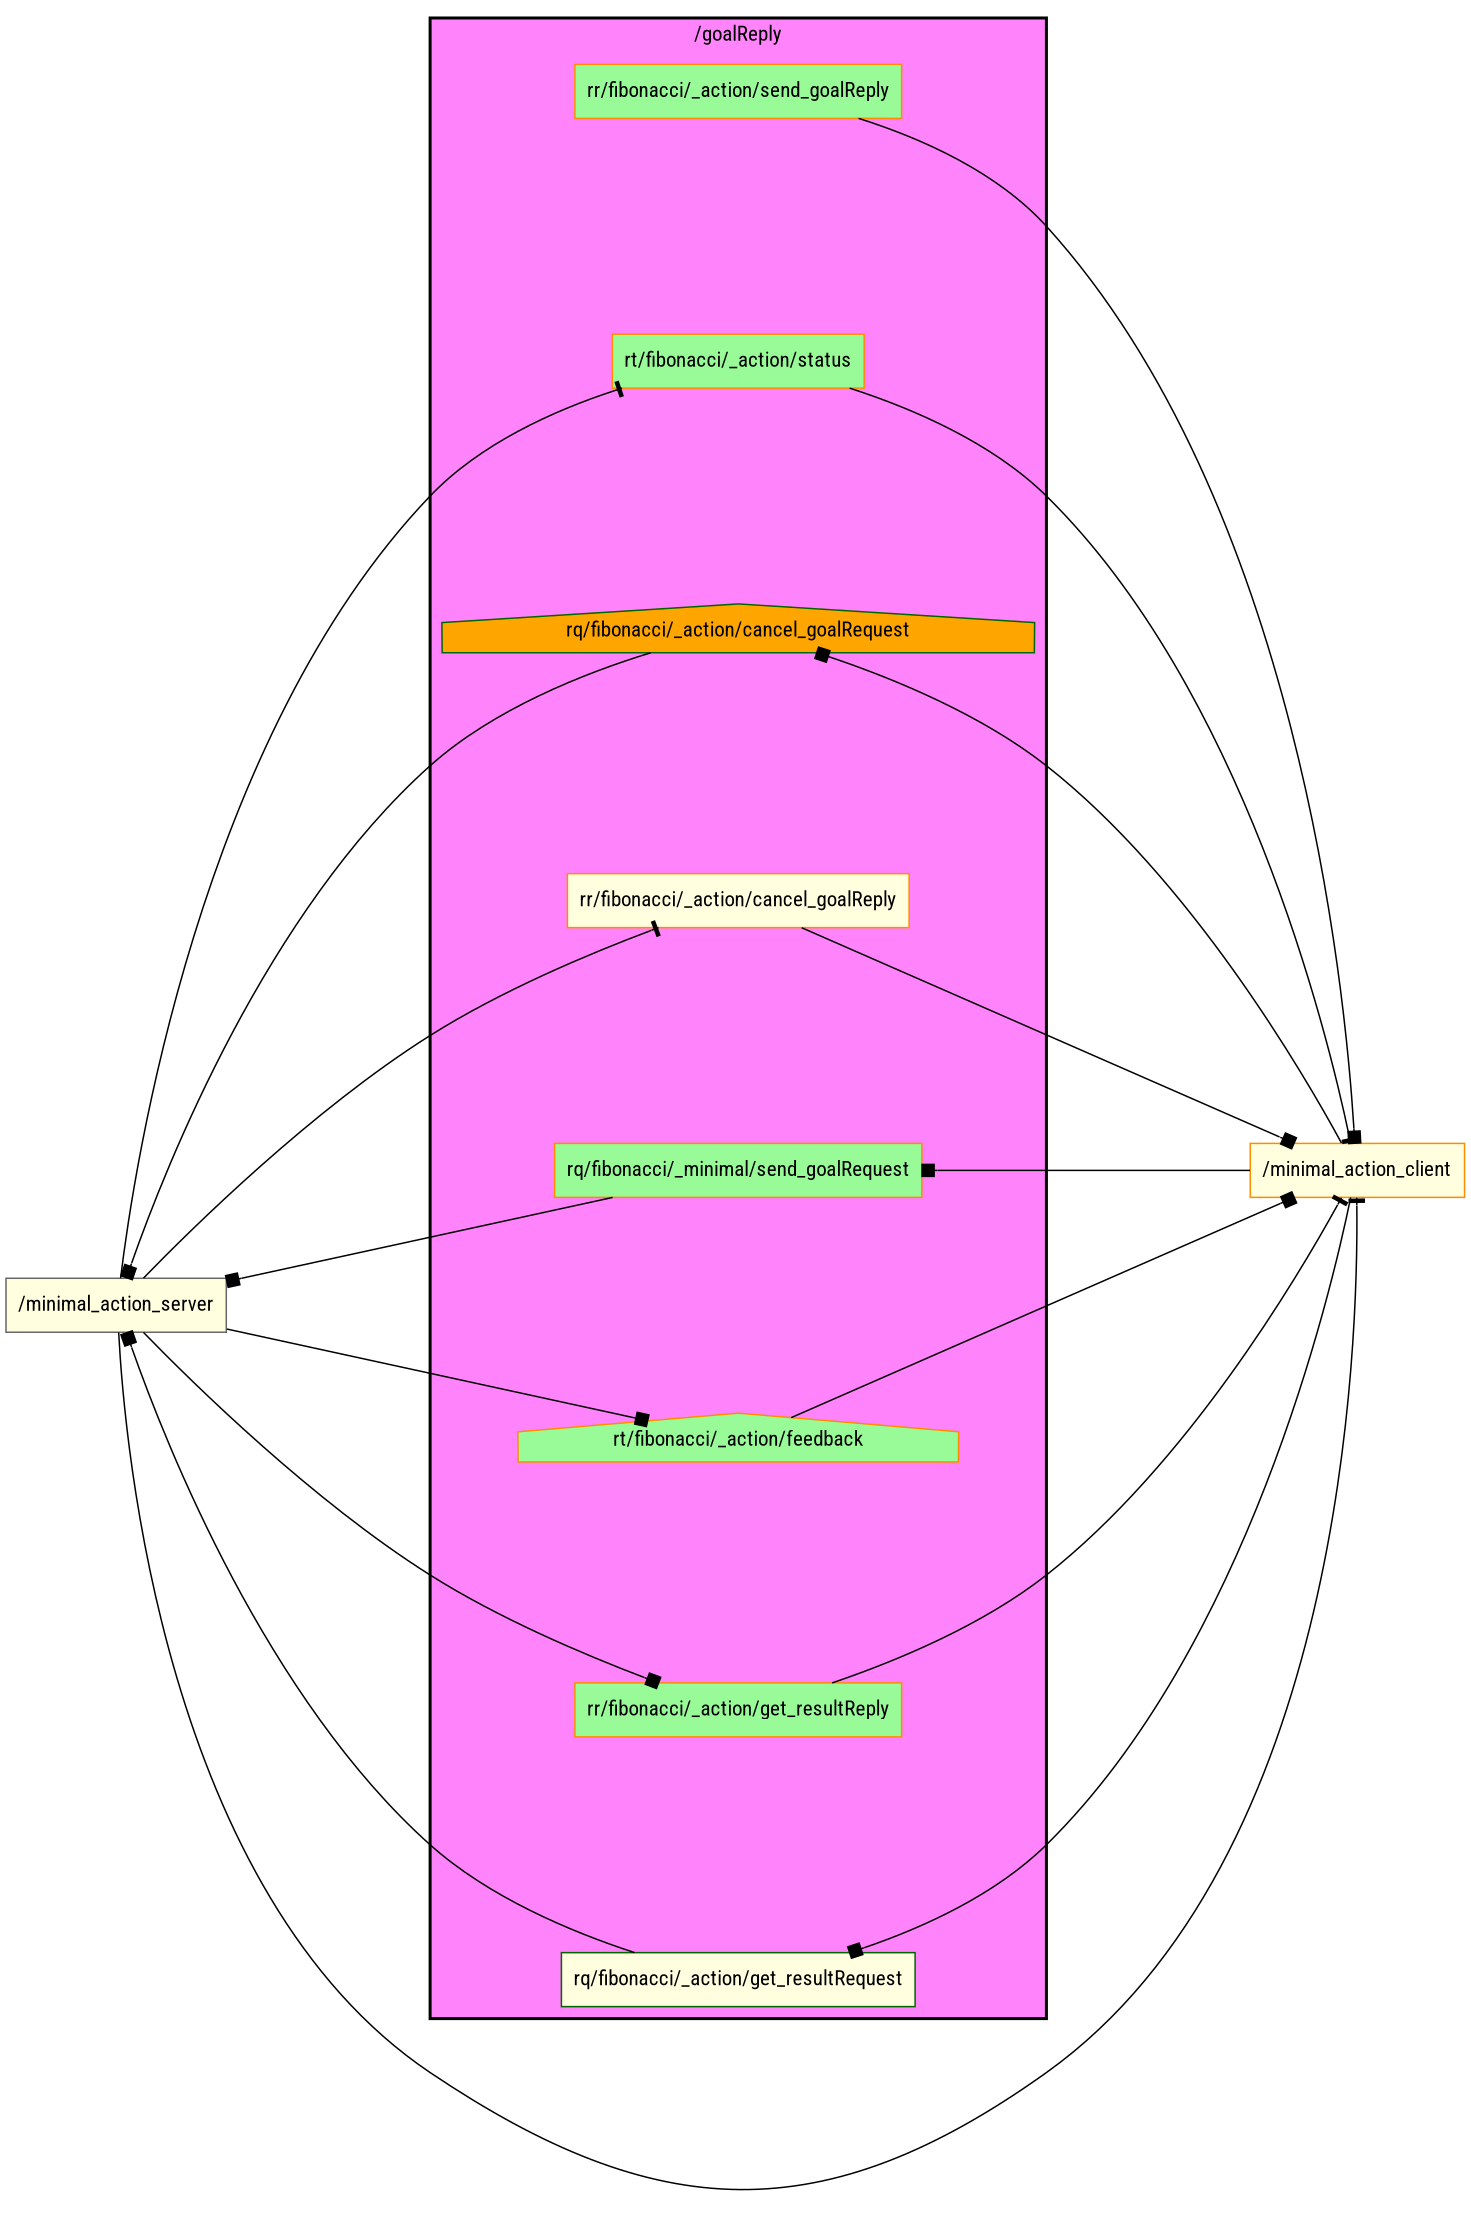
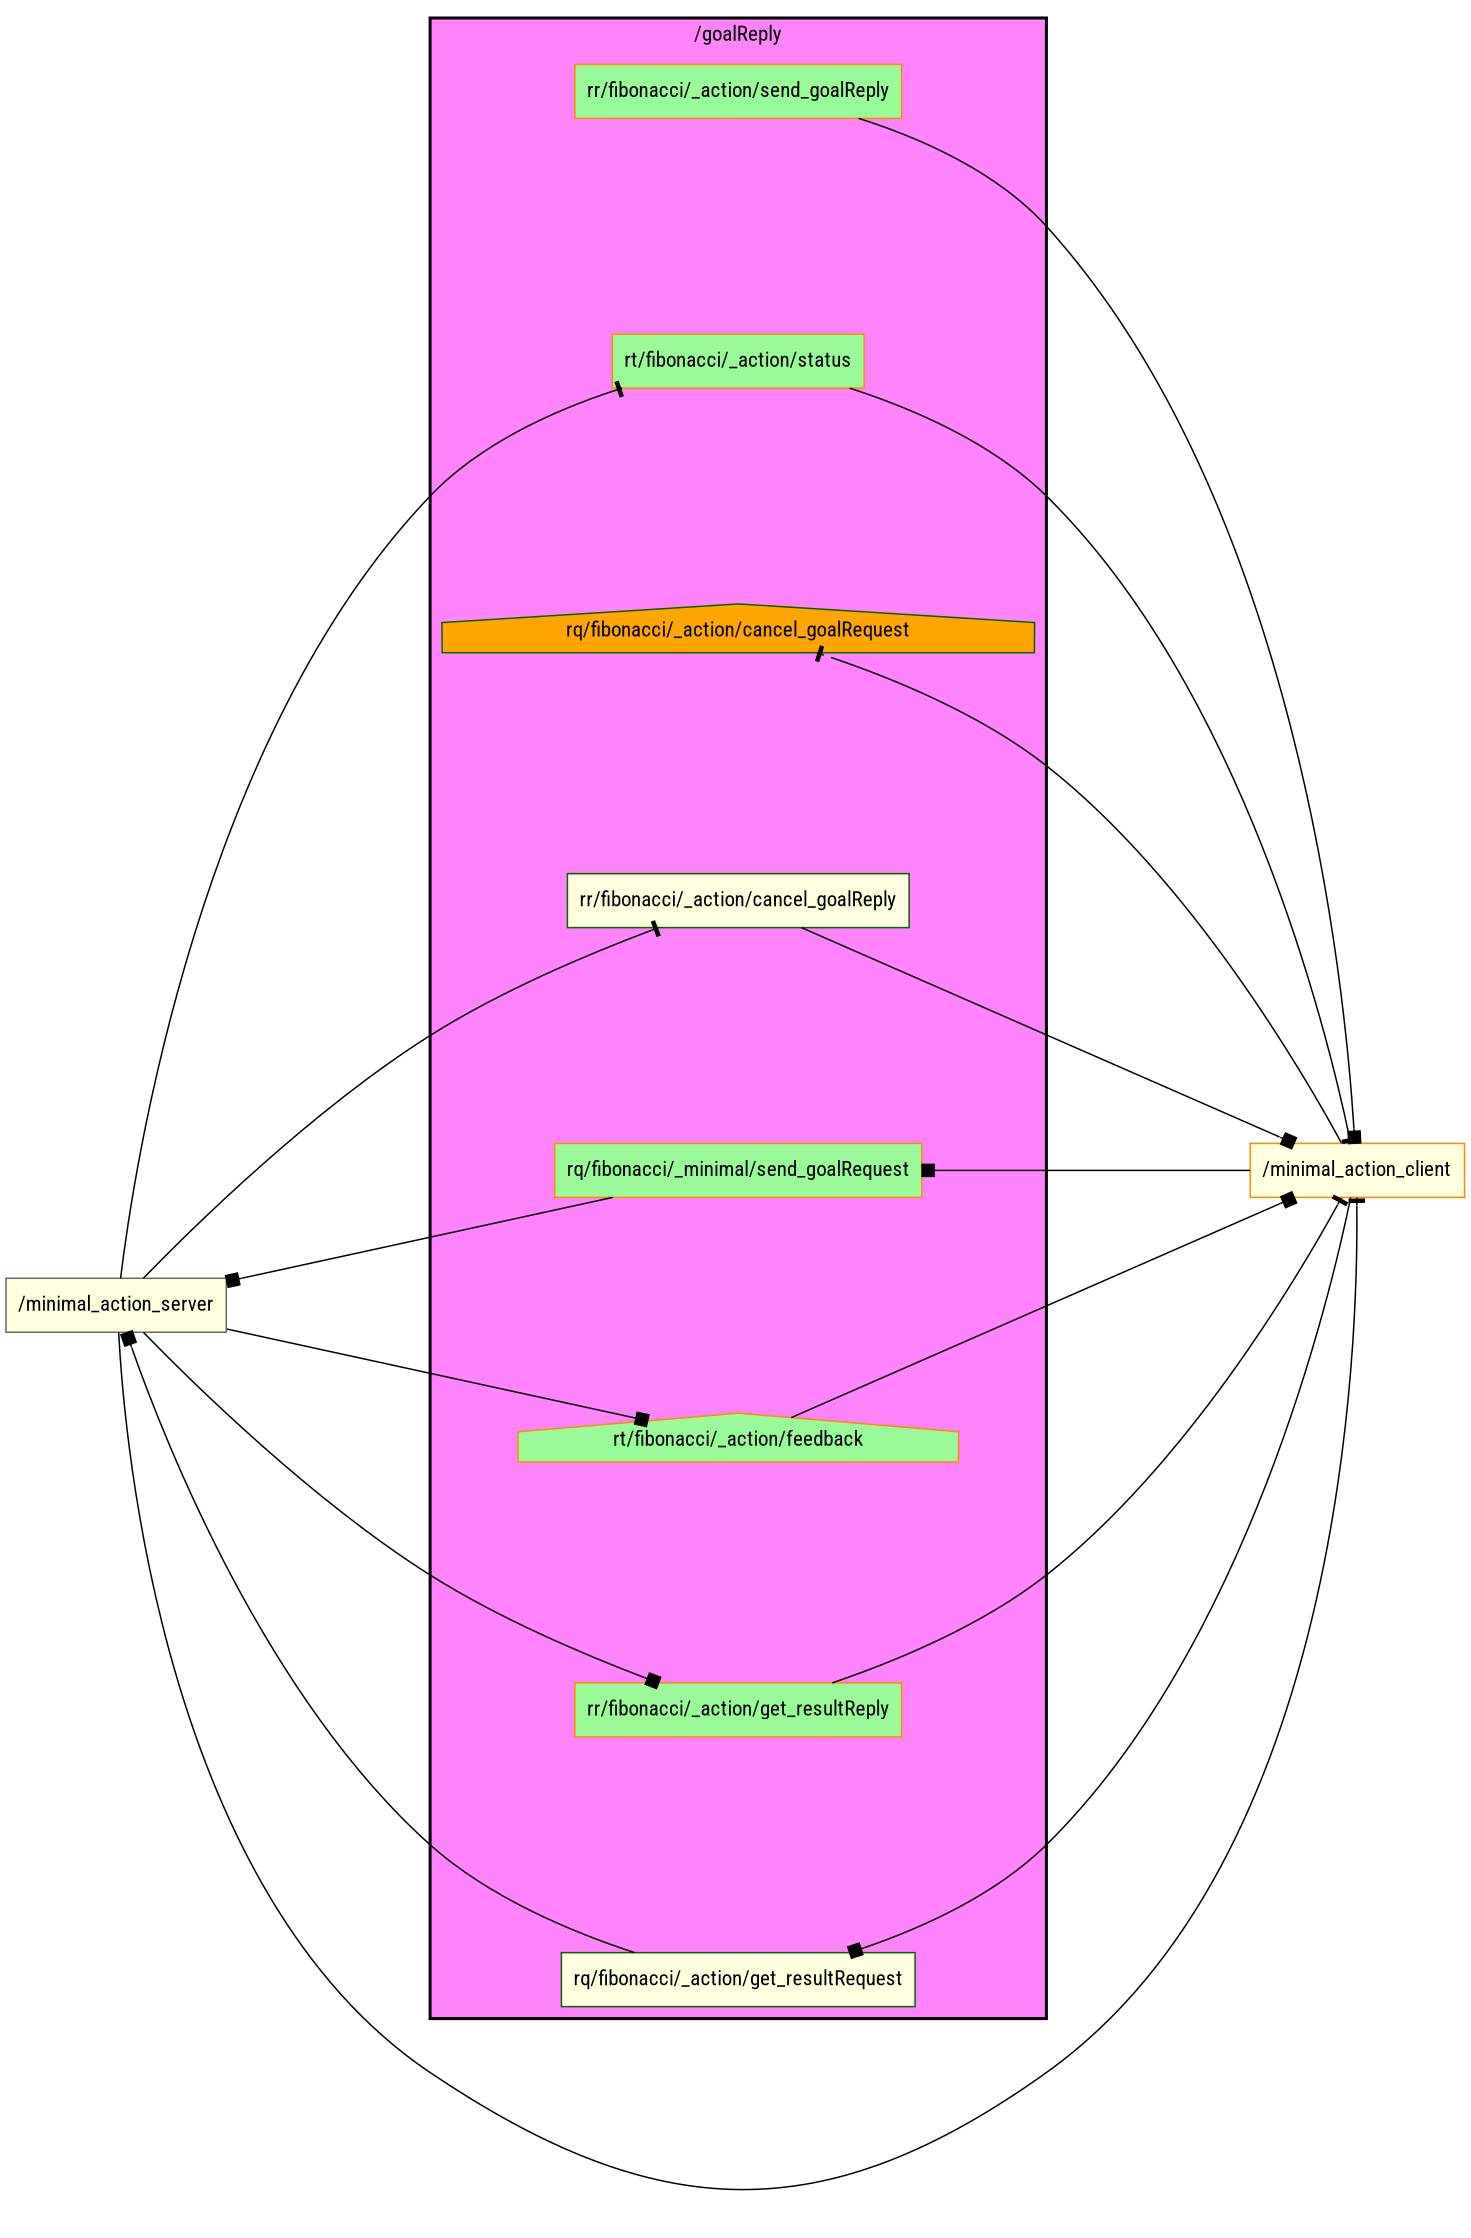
(1134, 848) -> (1134, 848)
(319, 892) -> none
(738, 901) -> (738, 901)
